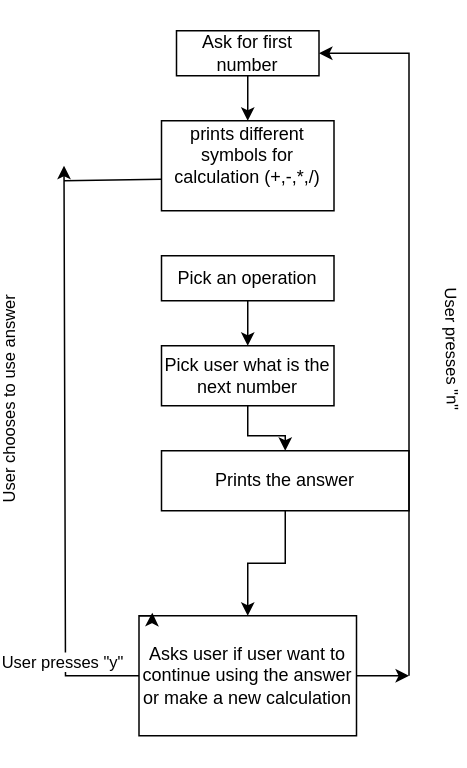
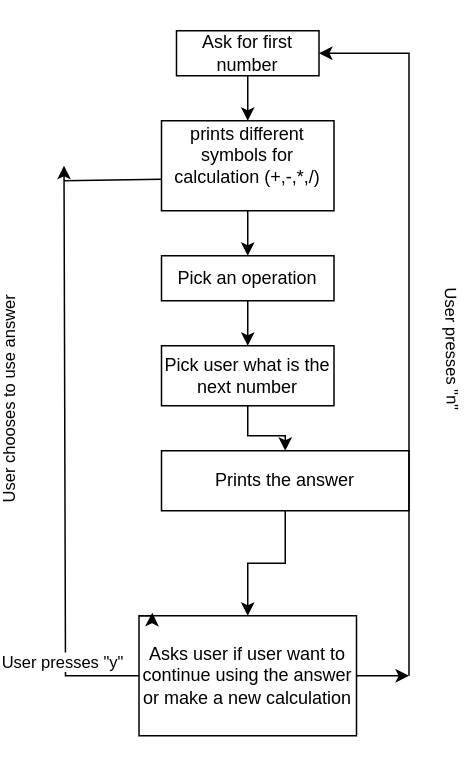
none -> (248, 239)
